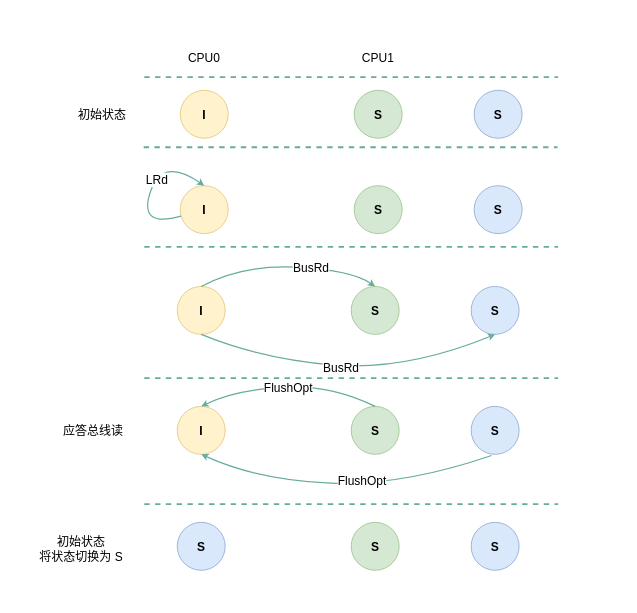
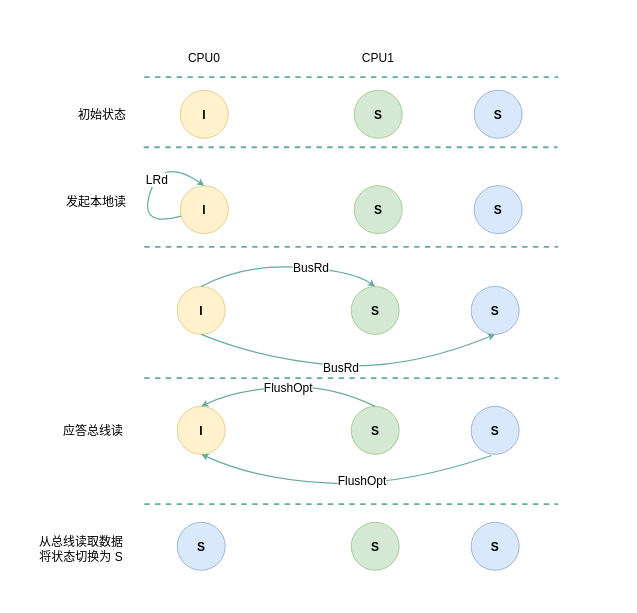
none -> (96, 201)
(81, 549) -> (81, 549)
